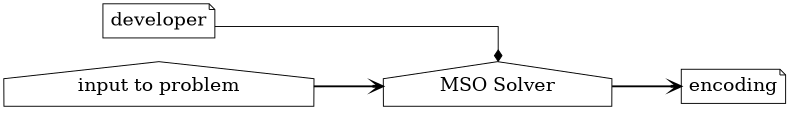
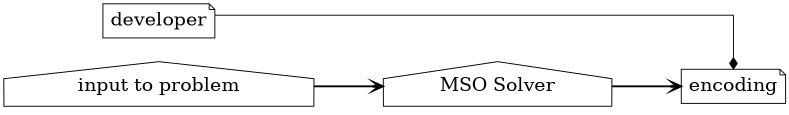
(368, 27) -> (496, 15)
